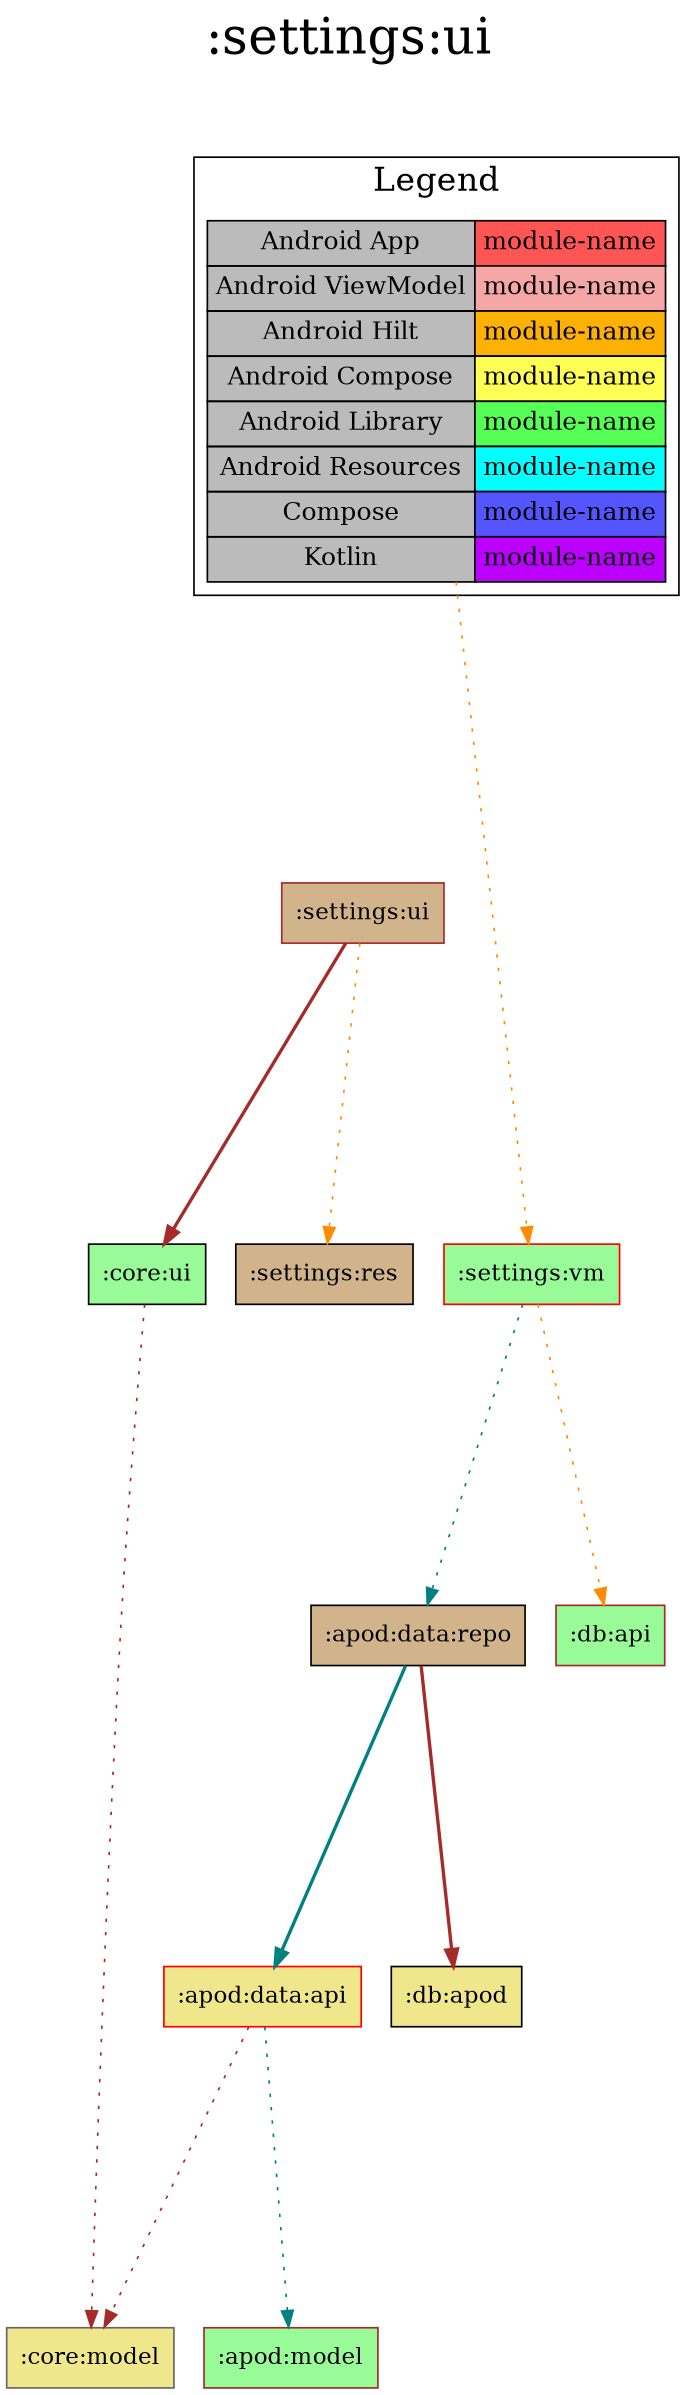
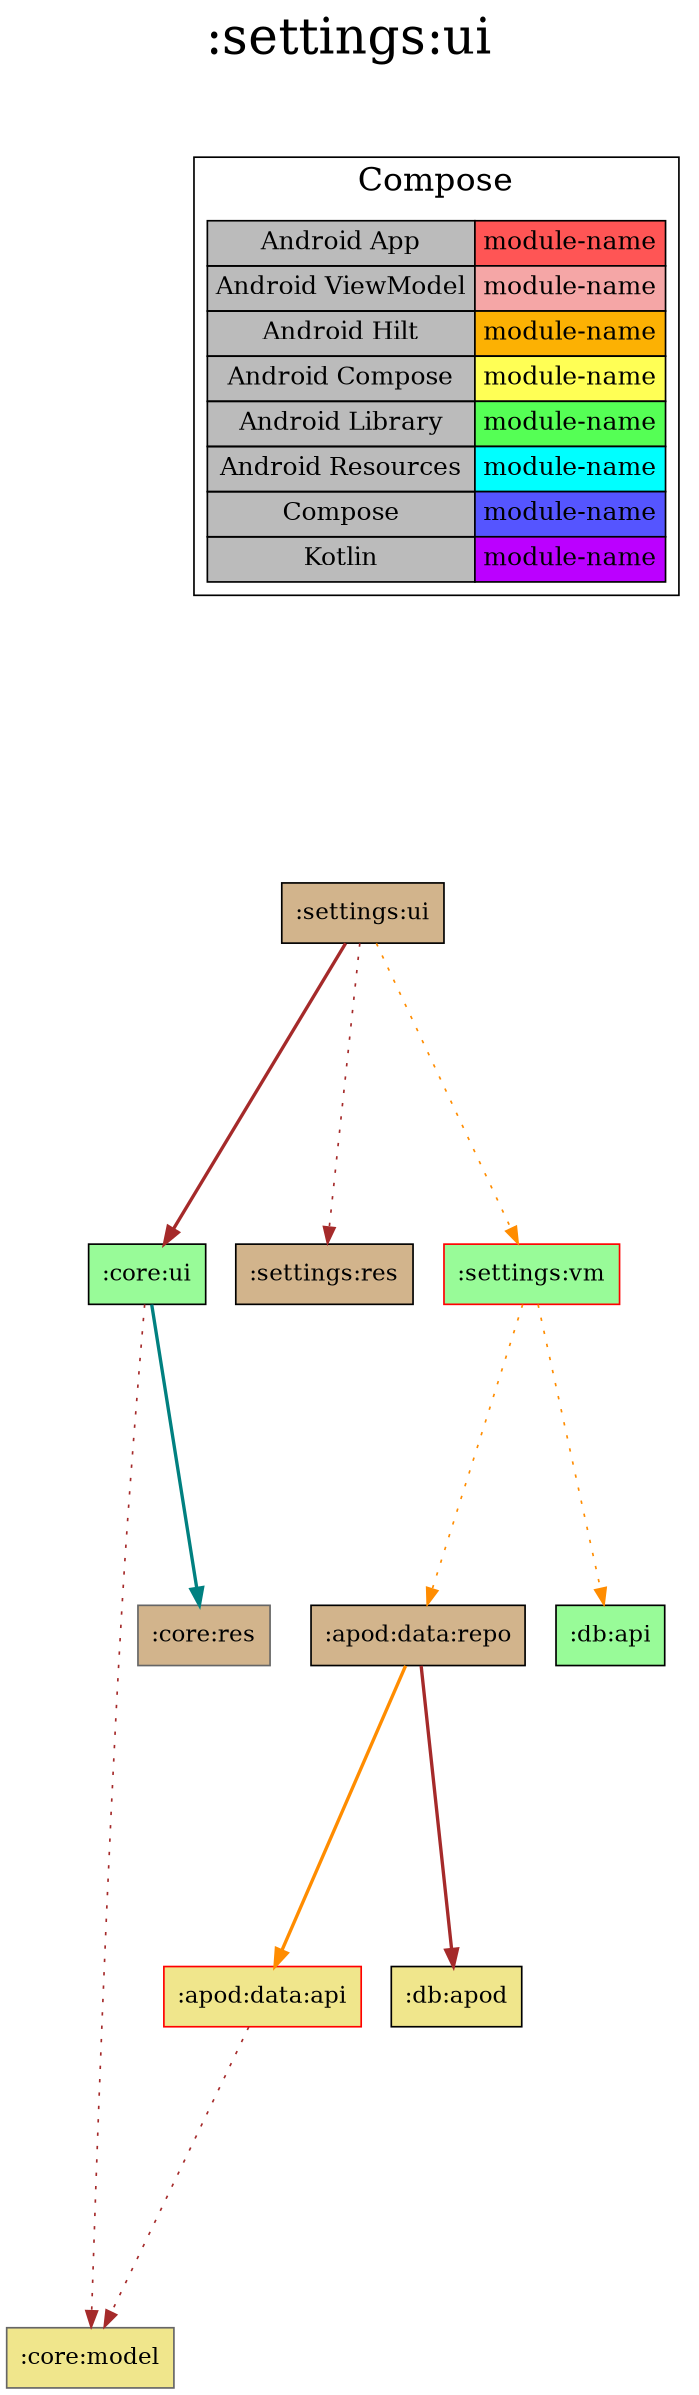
(436, 182) -> (436, 182)
(491, 904) -> (444, 1086)
(363, 913) -> (363, 913)
(345, 1085) -> (345, 1085)
(477, 1447) -> (477, 1447)
none -> (204, 1635)
(610, 1635) -> (610, 1635)
(344, 1808) -> (344, 1808)
(291, 2358) -> none
